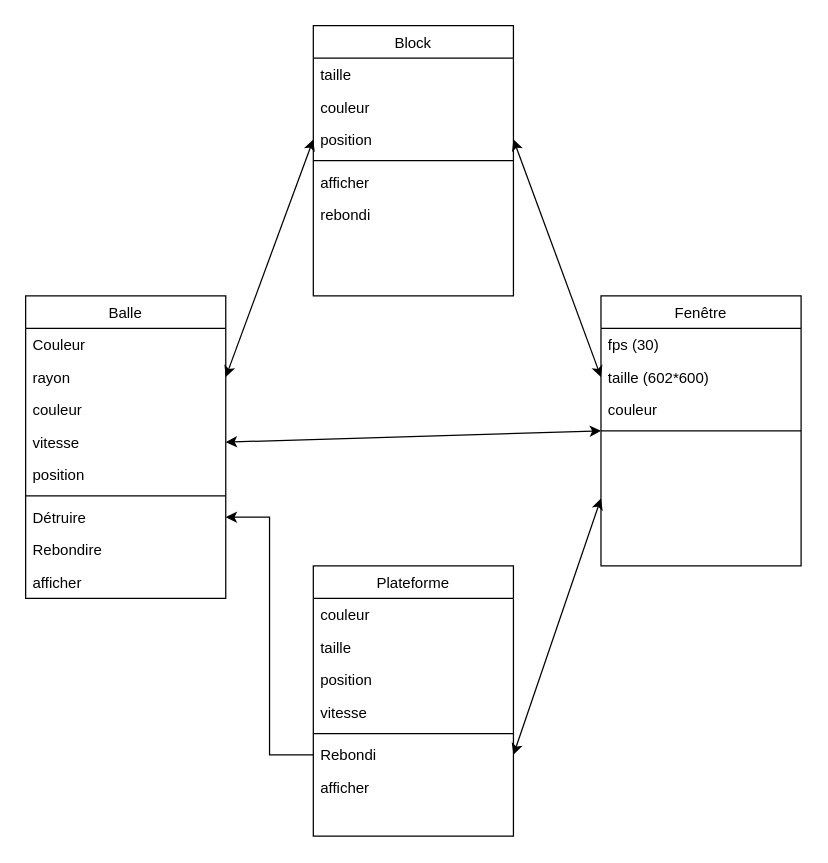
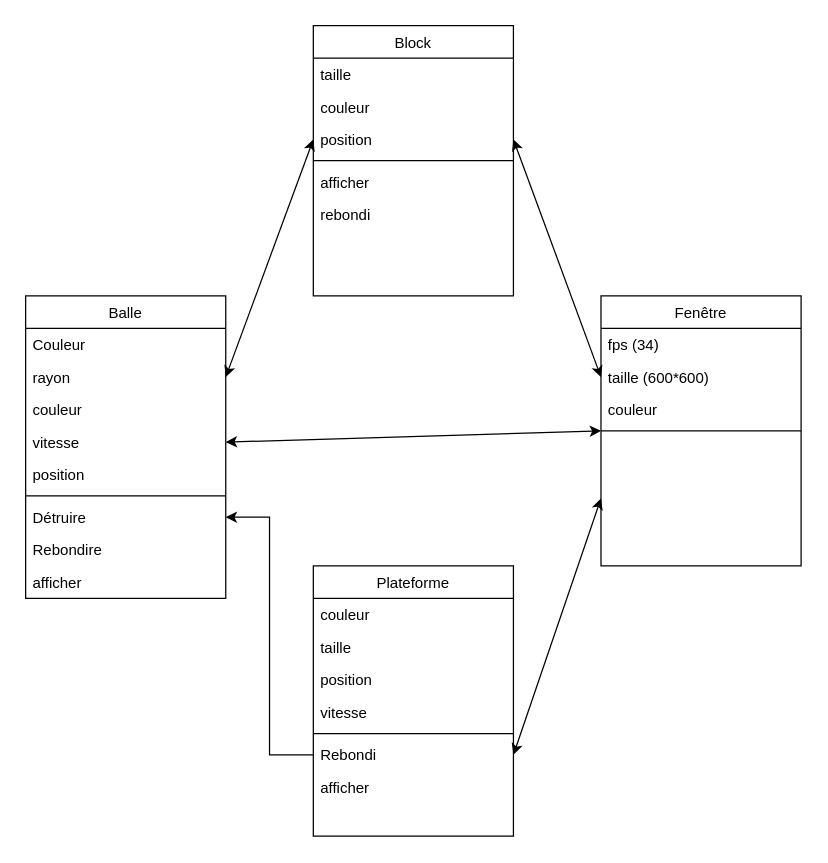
(639, 345) -> (639, 345)
(667, 378) -> (667, 378)
